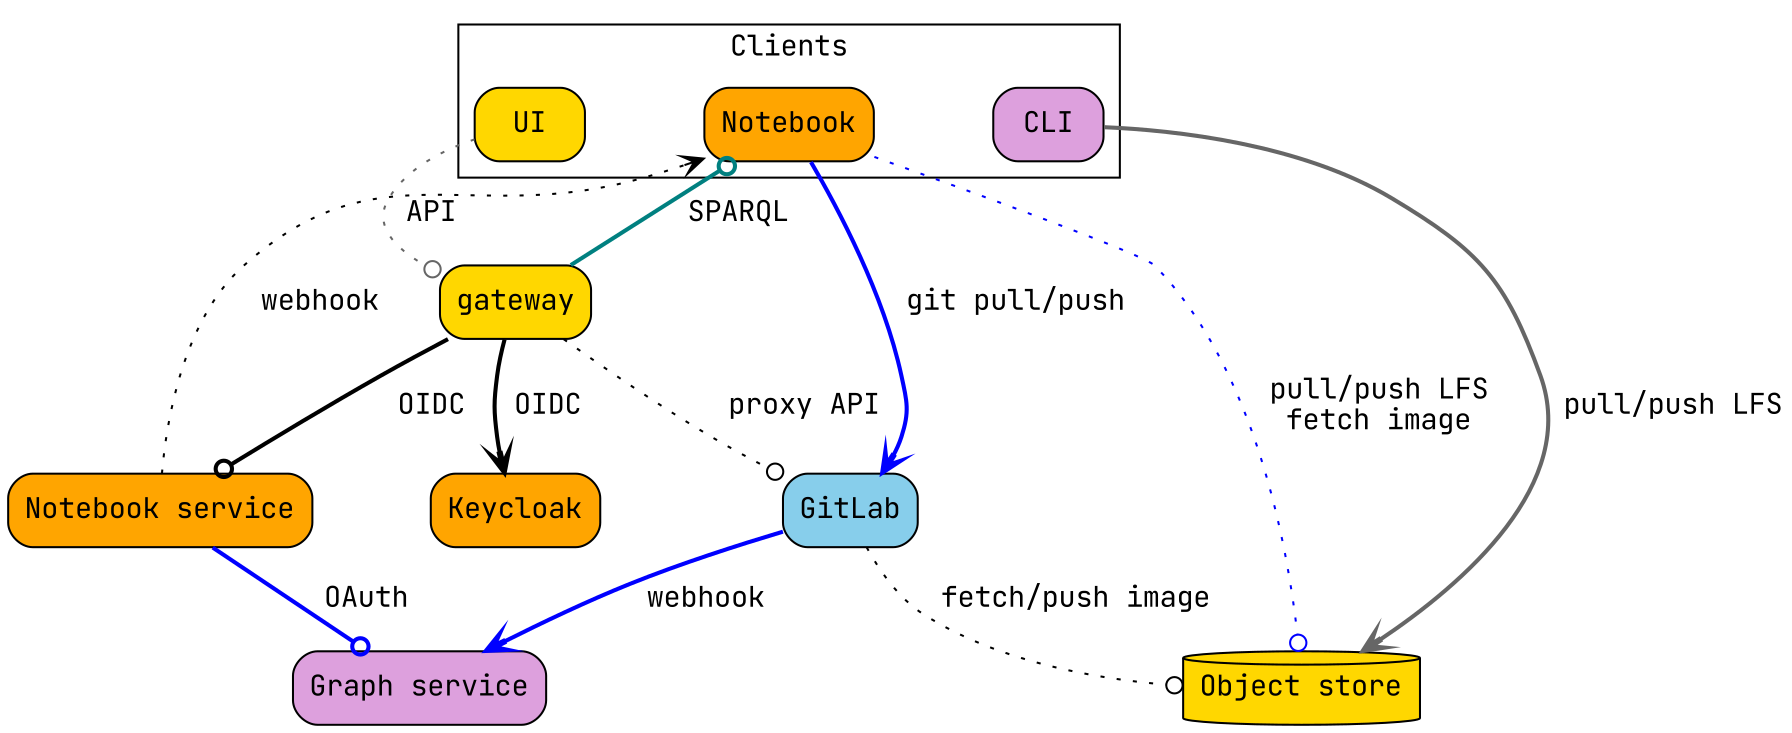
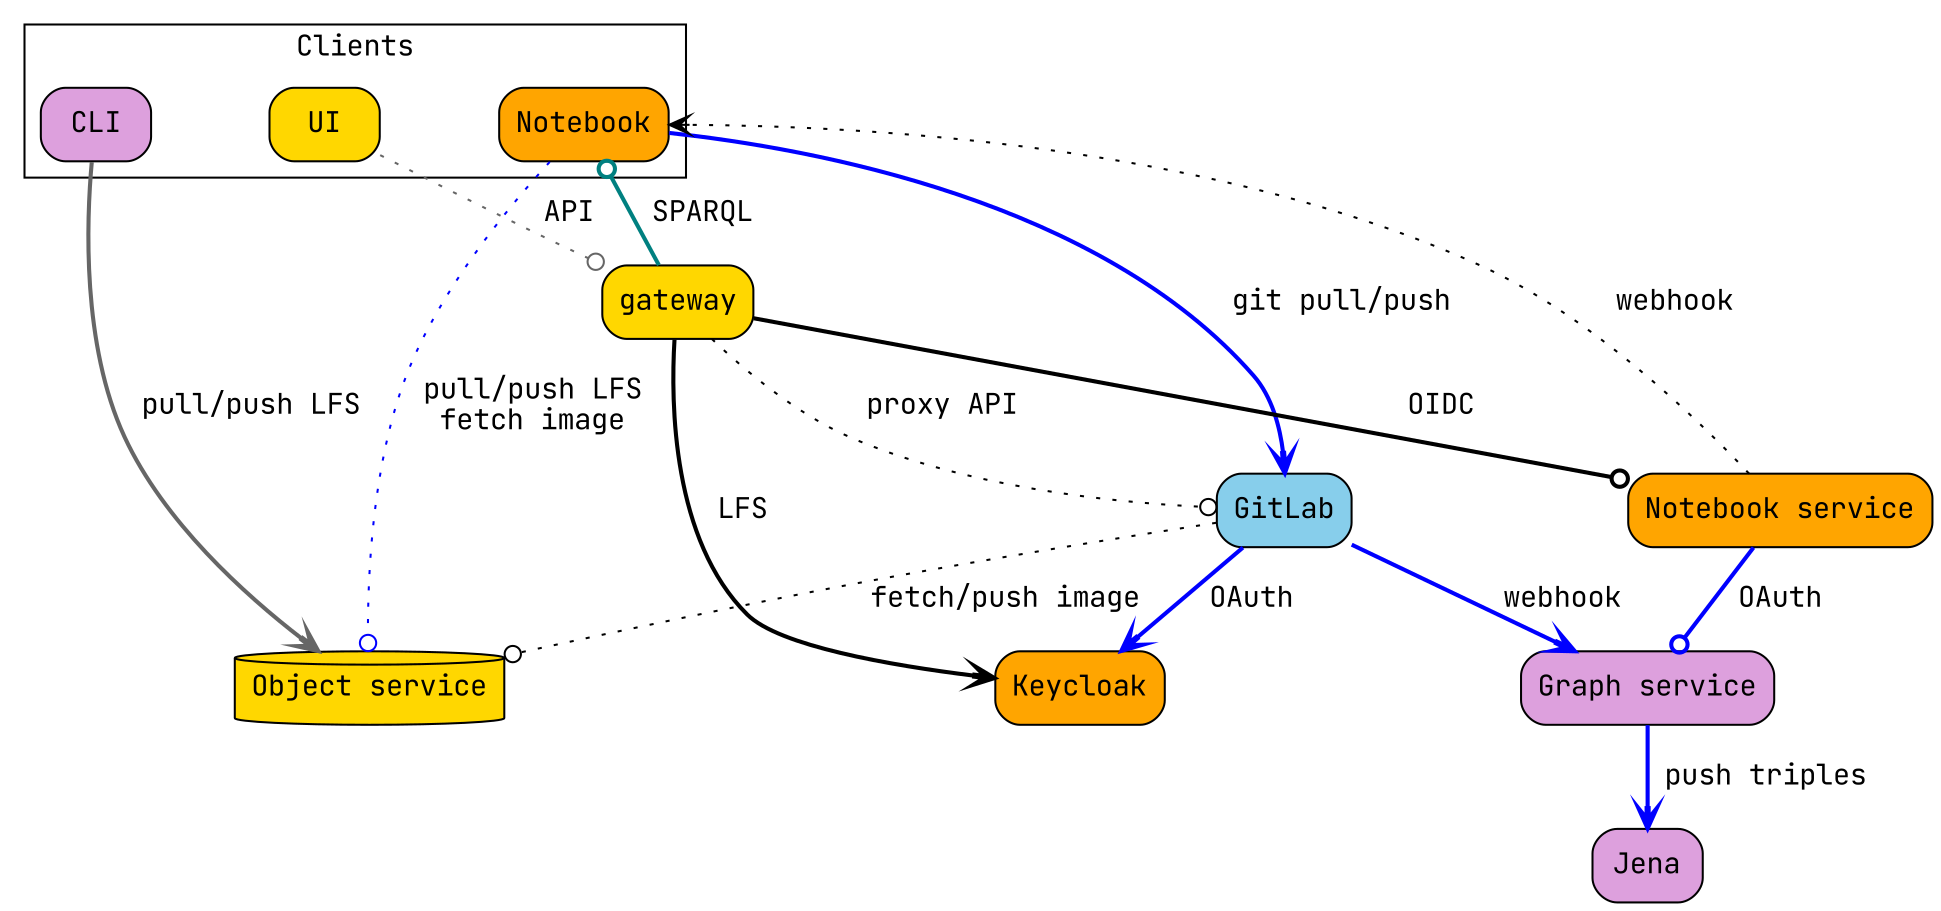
(540, 406) -> (735, 510)
none -> (1190, 593)
(1302, 688) -> (370, 688)
none -> (1648, 866)
